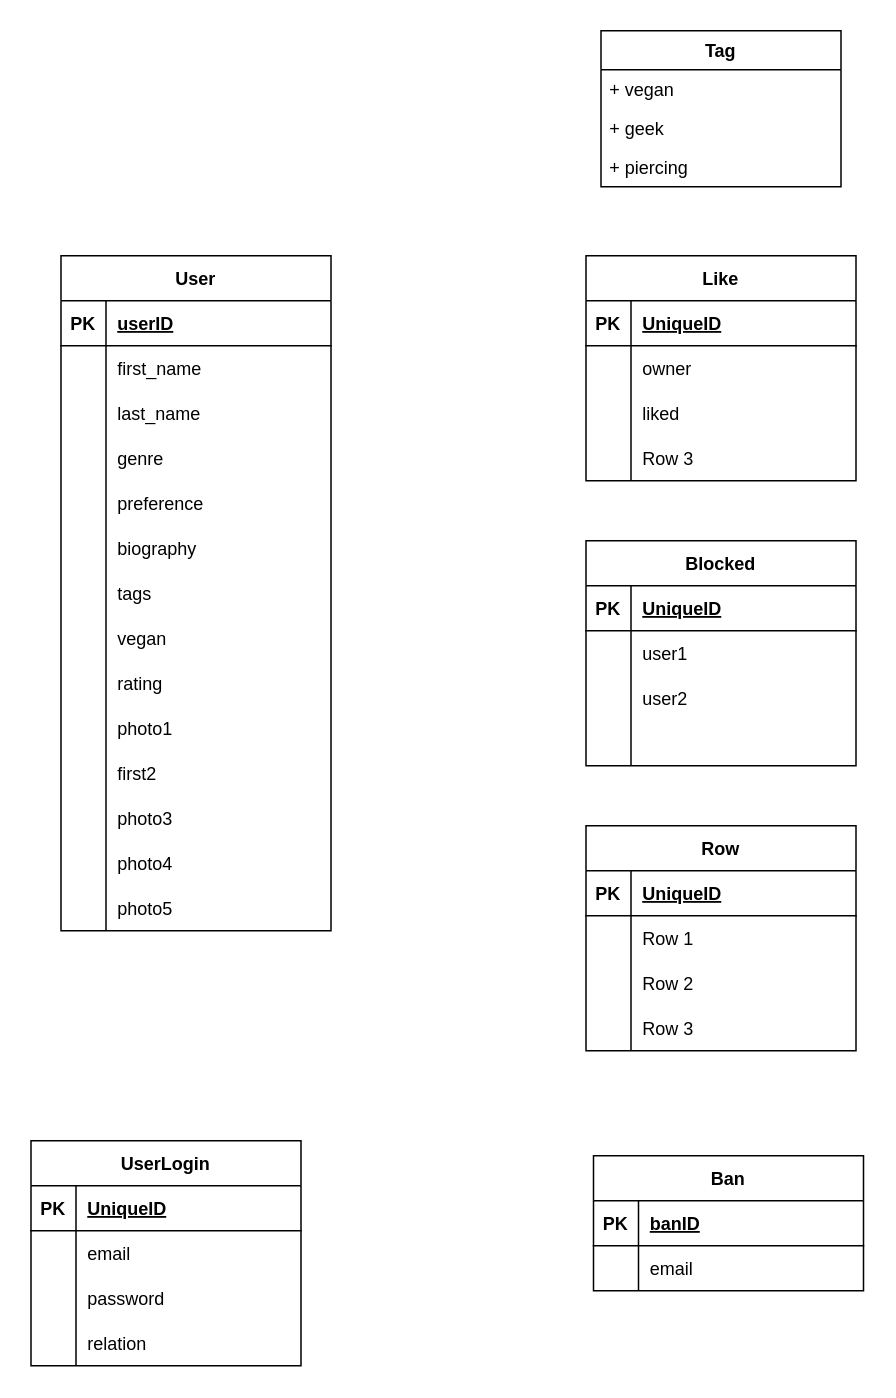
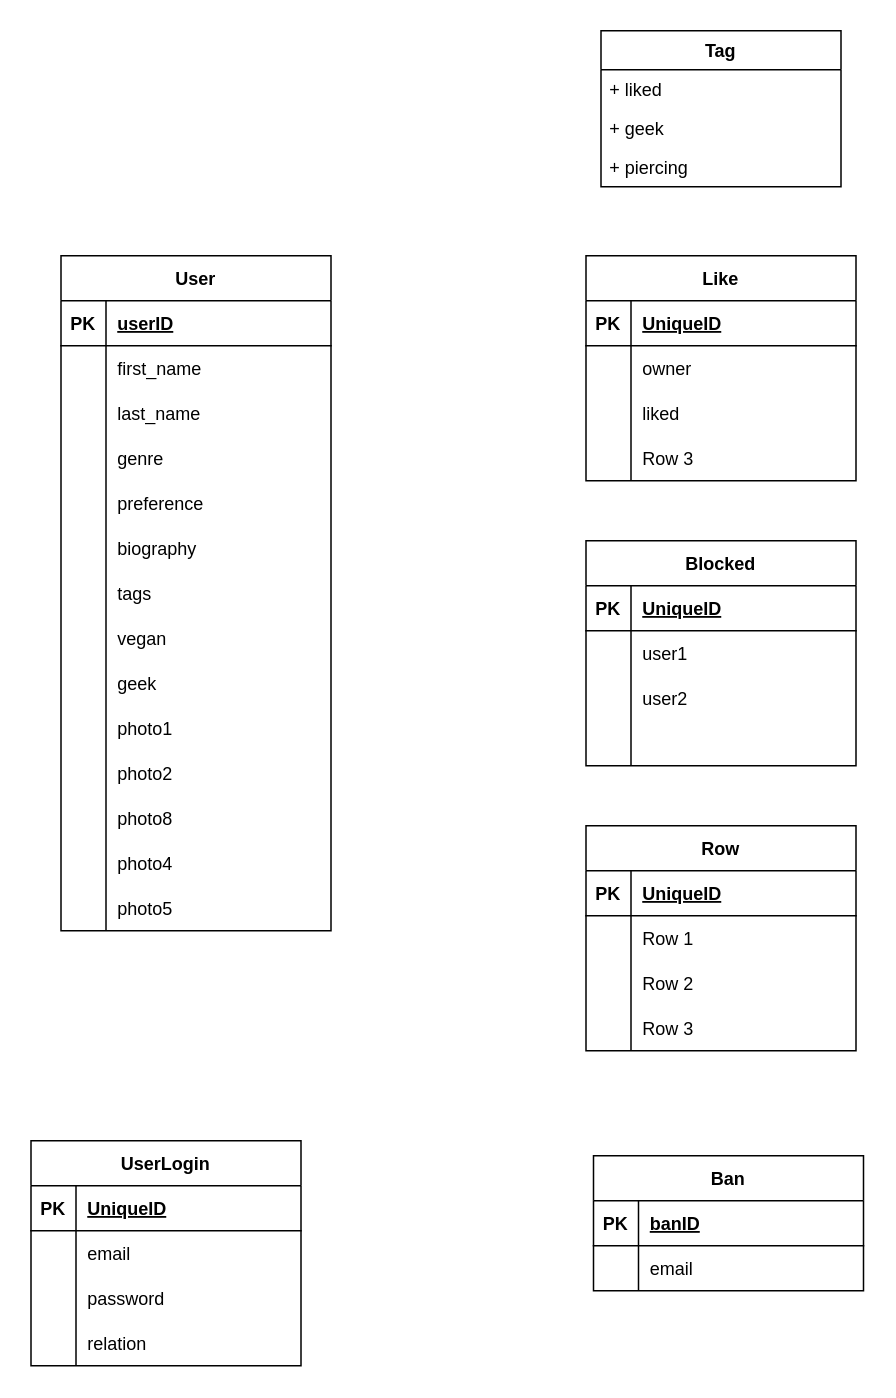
(642, 90) -> (637, 90)
(145, 684) -> (137, 684)
(145, 774) -> (147, 774)
(147, 819) -> (147, 819)
